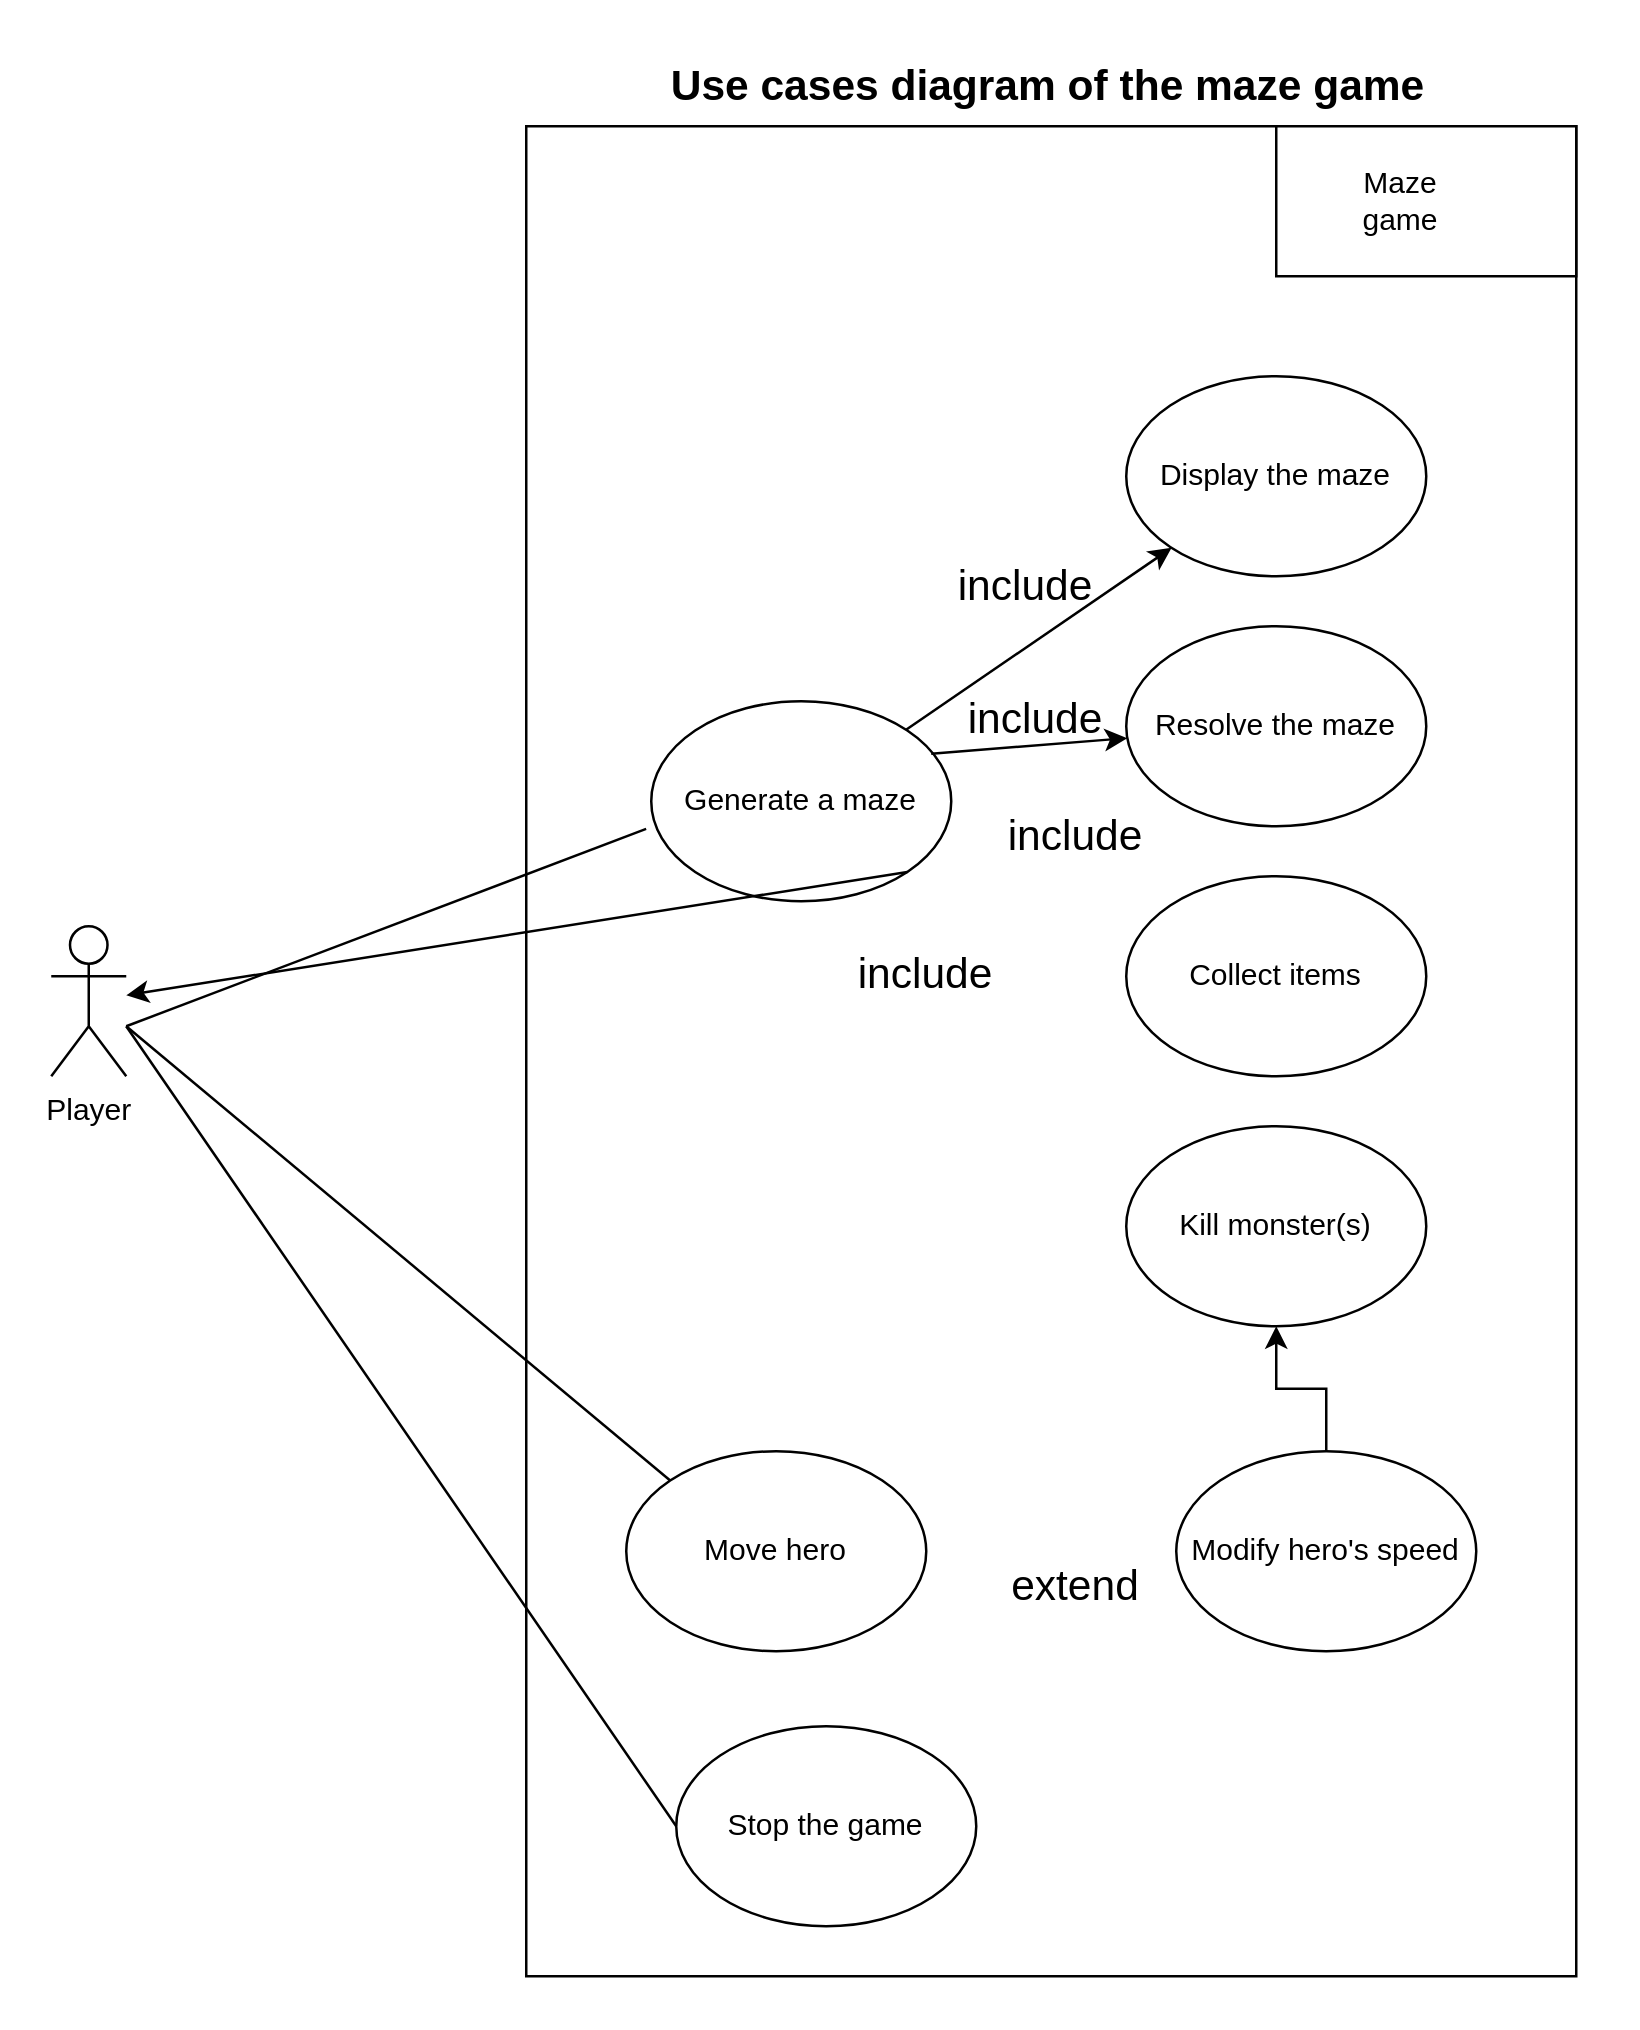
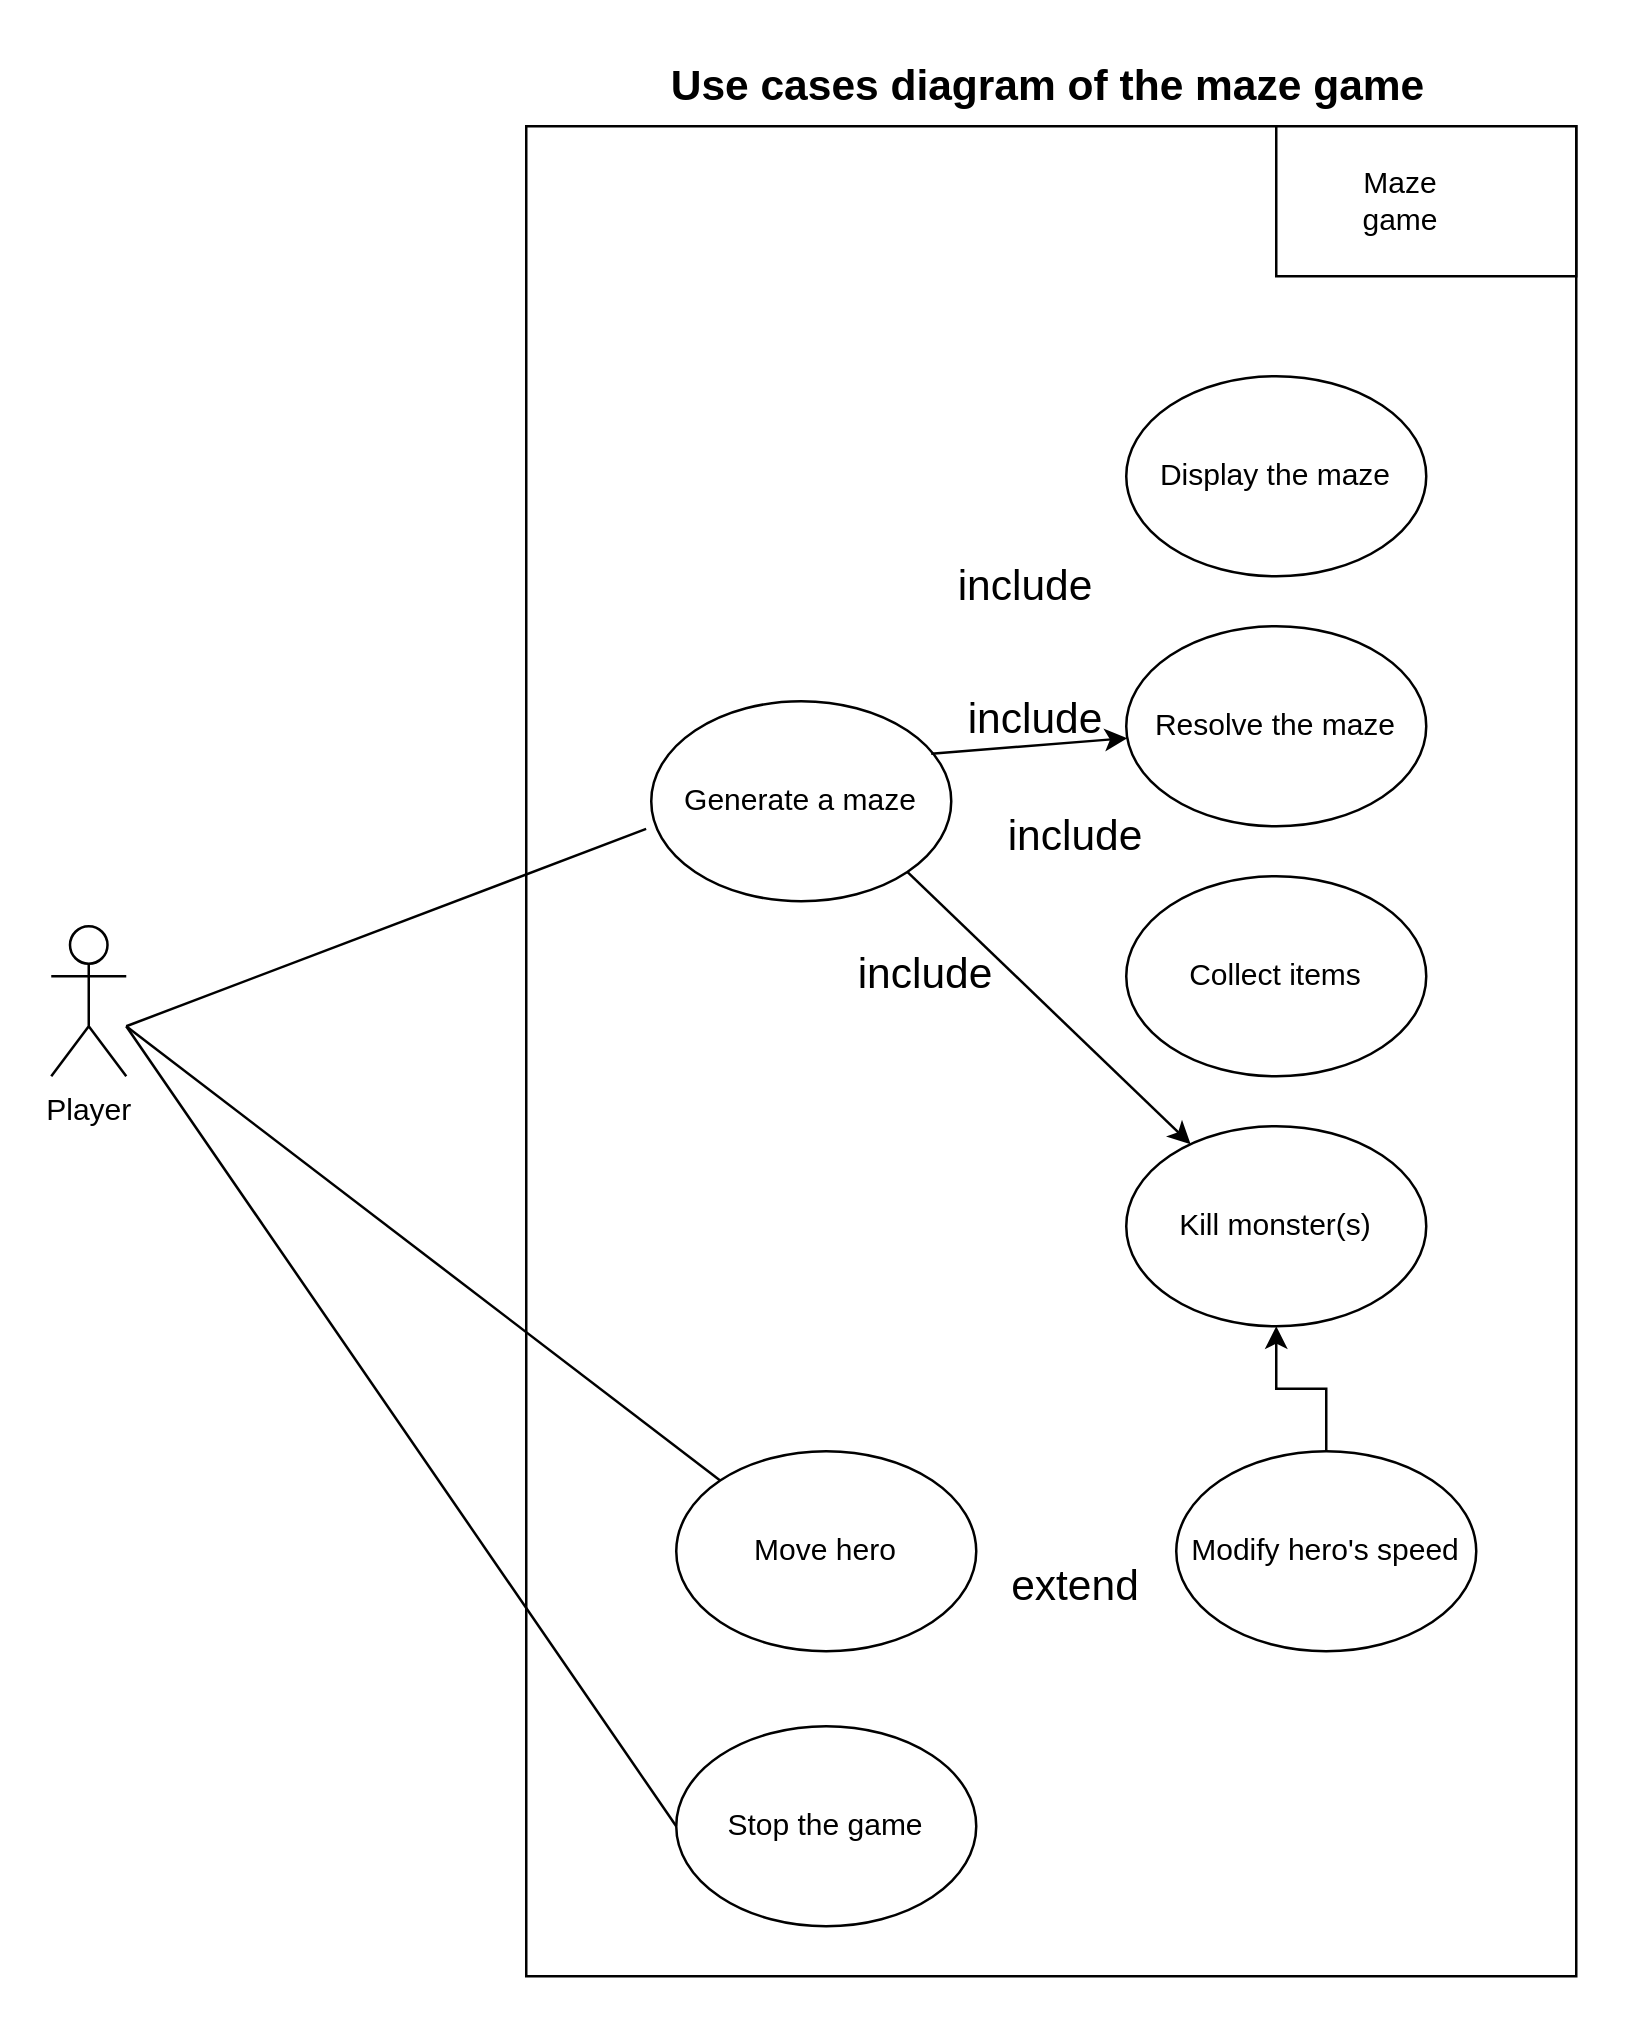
(1032, 644) -> none
(596, 921) -> (1043, 1003)
(776, 1551) -> (826, 1551)
